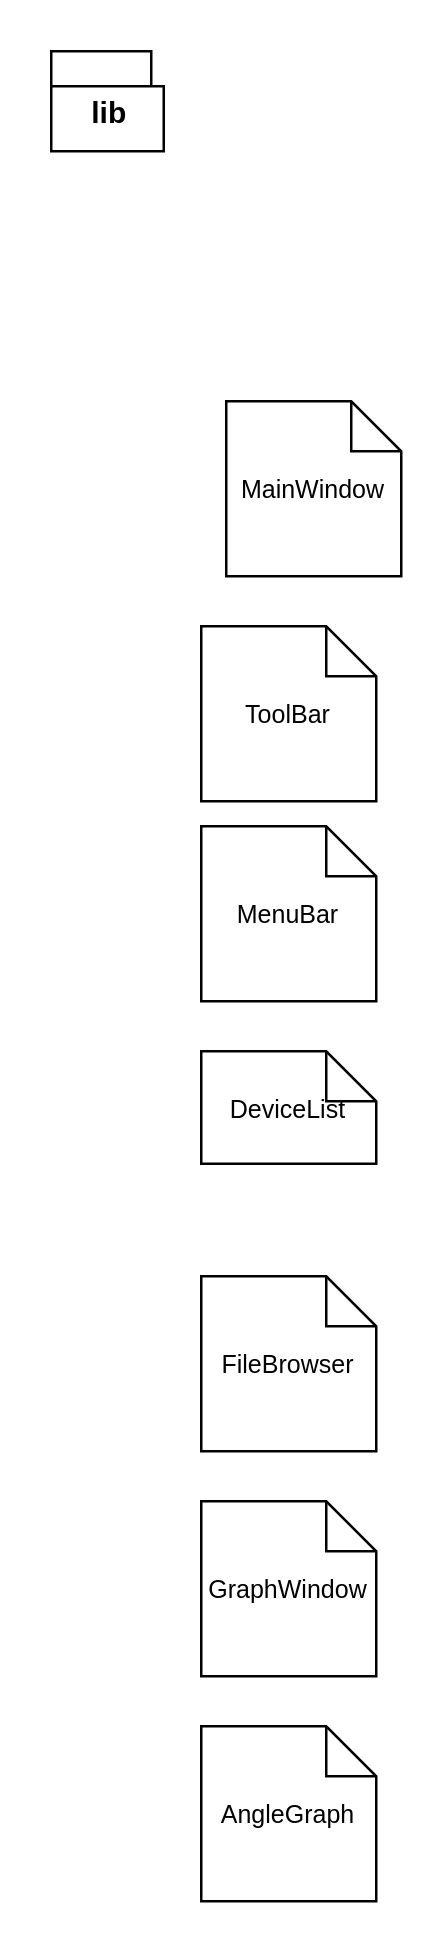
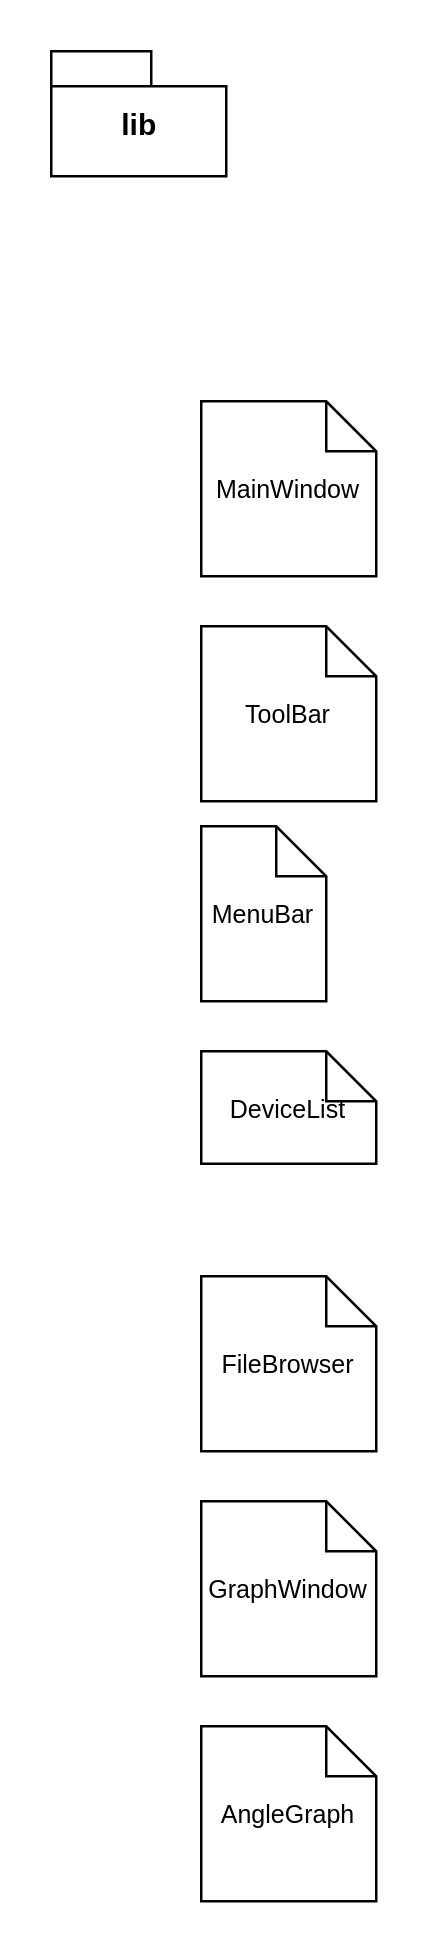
(108, 101) -> (139, 114)
(314, 489) -> (289, 489)
(289, 914) -> (264, 914)
